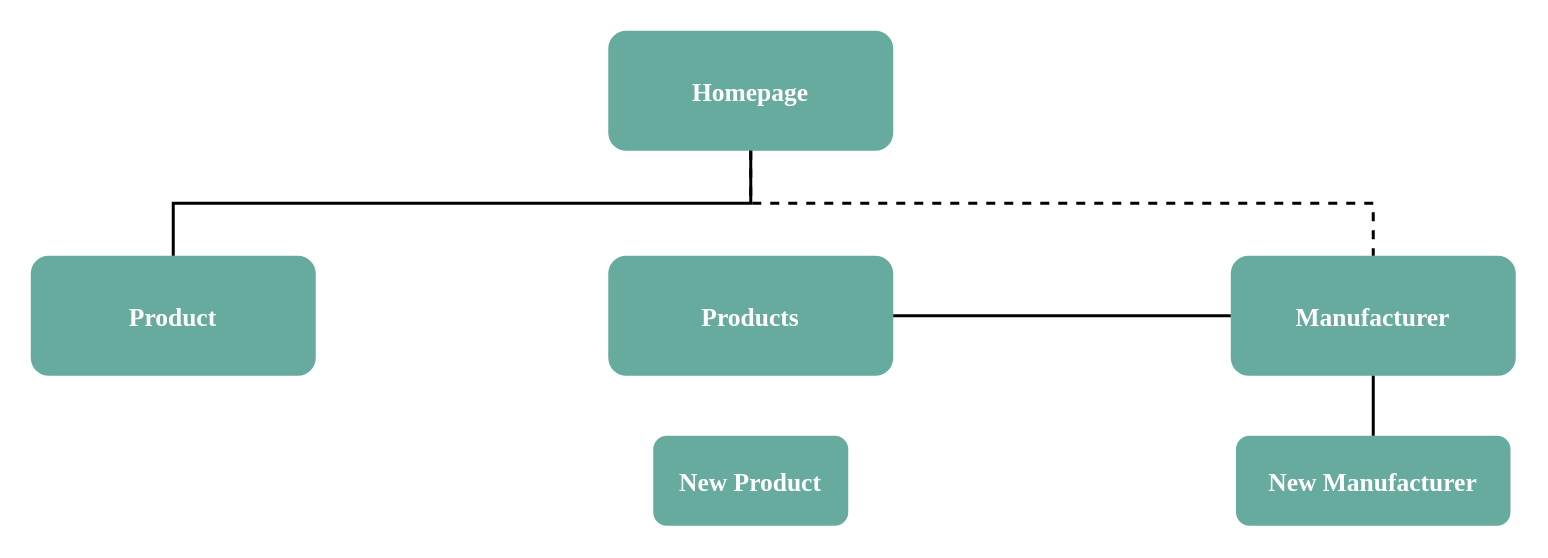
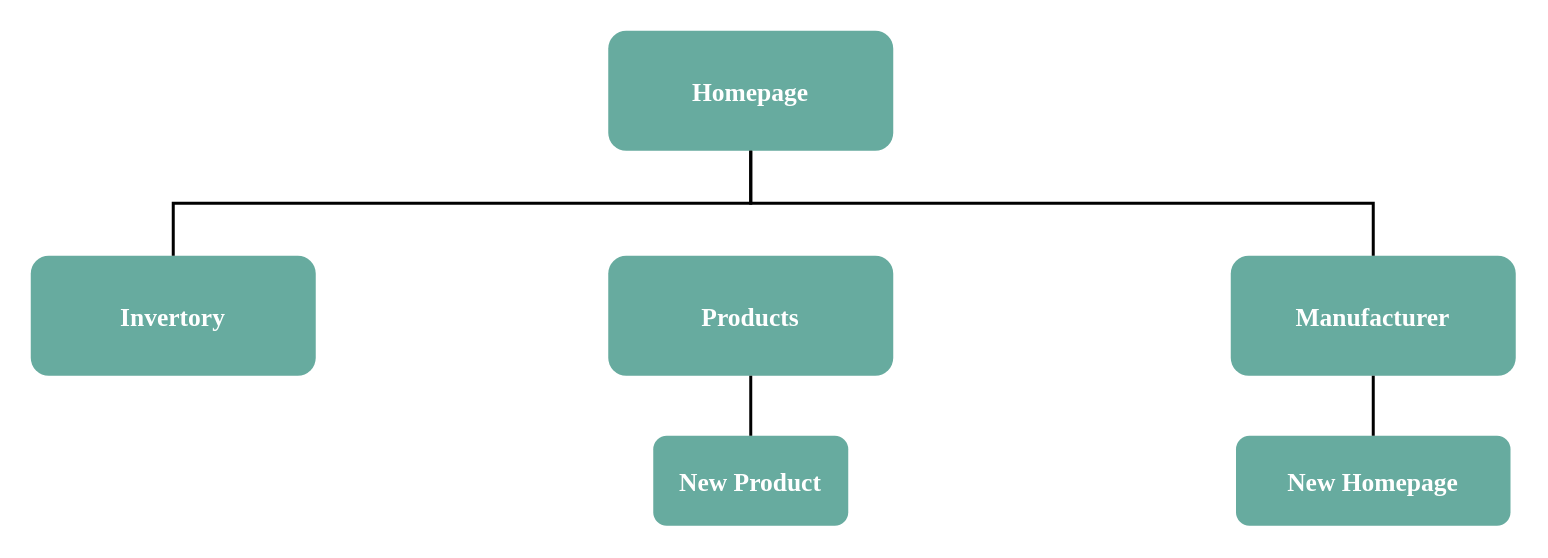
(1088, 203) -> (1088, 203)
(1062, 316) -> (751, 406)
(173, 318) -> (173, 318)
(1373, 483) -> (1373, 483)
